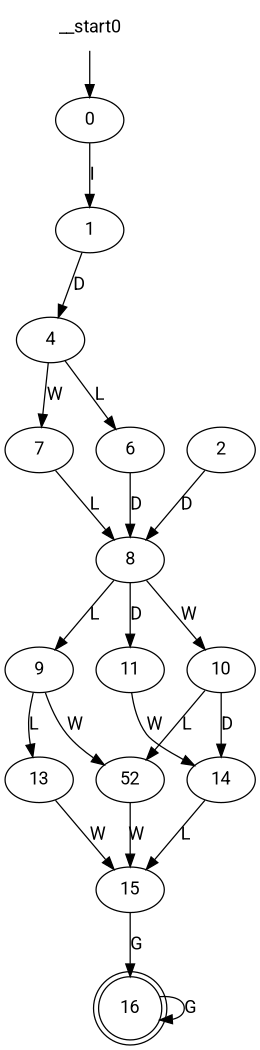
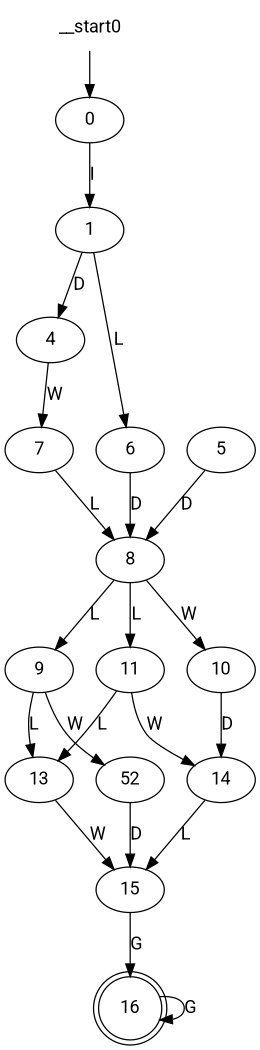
(87, 390) -> (109, 334)
(221, 450) -> (221, 450)
(136, 615) -> (136, 615)
(180, 720) -> none
none -> (93, 722)
(136, 835) -> (136, 835)
